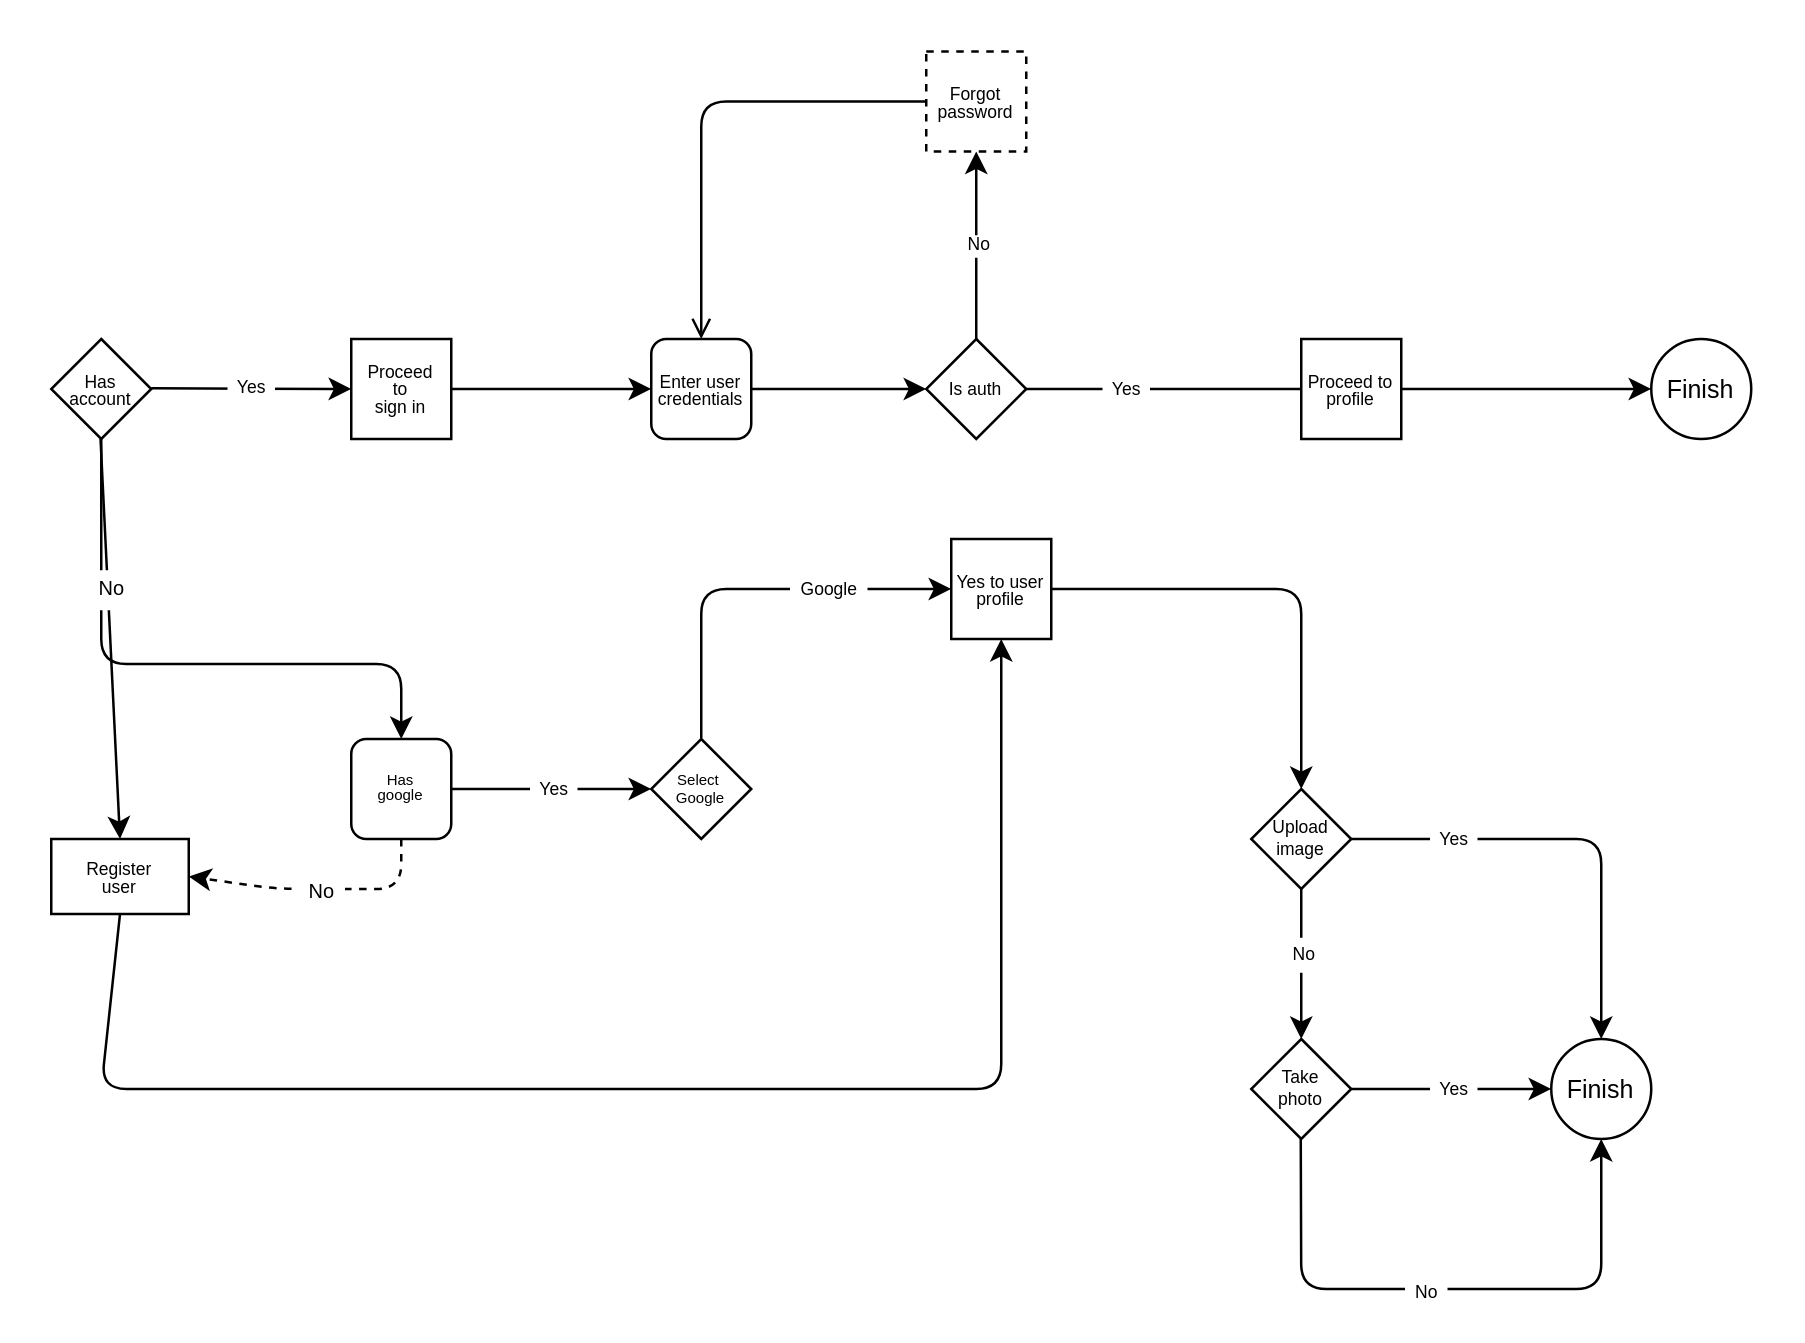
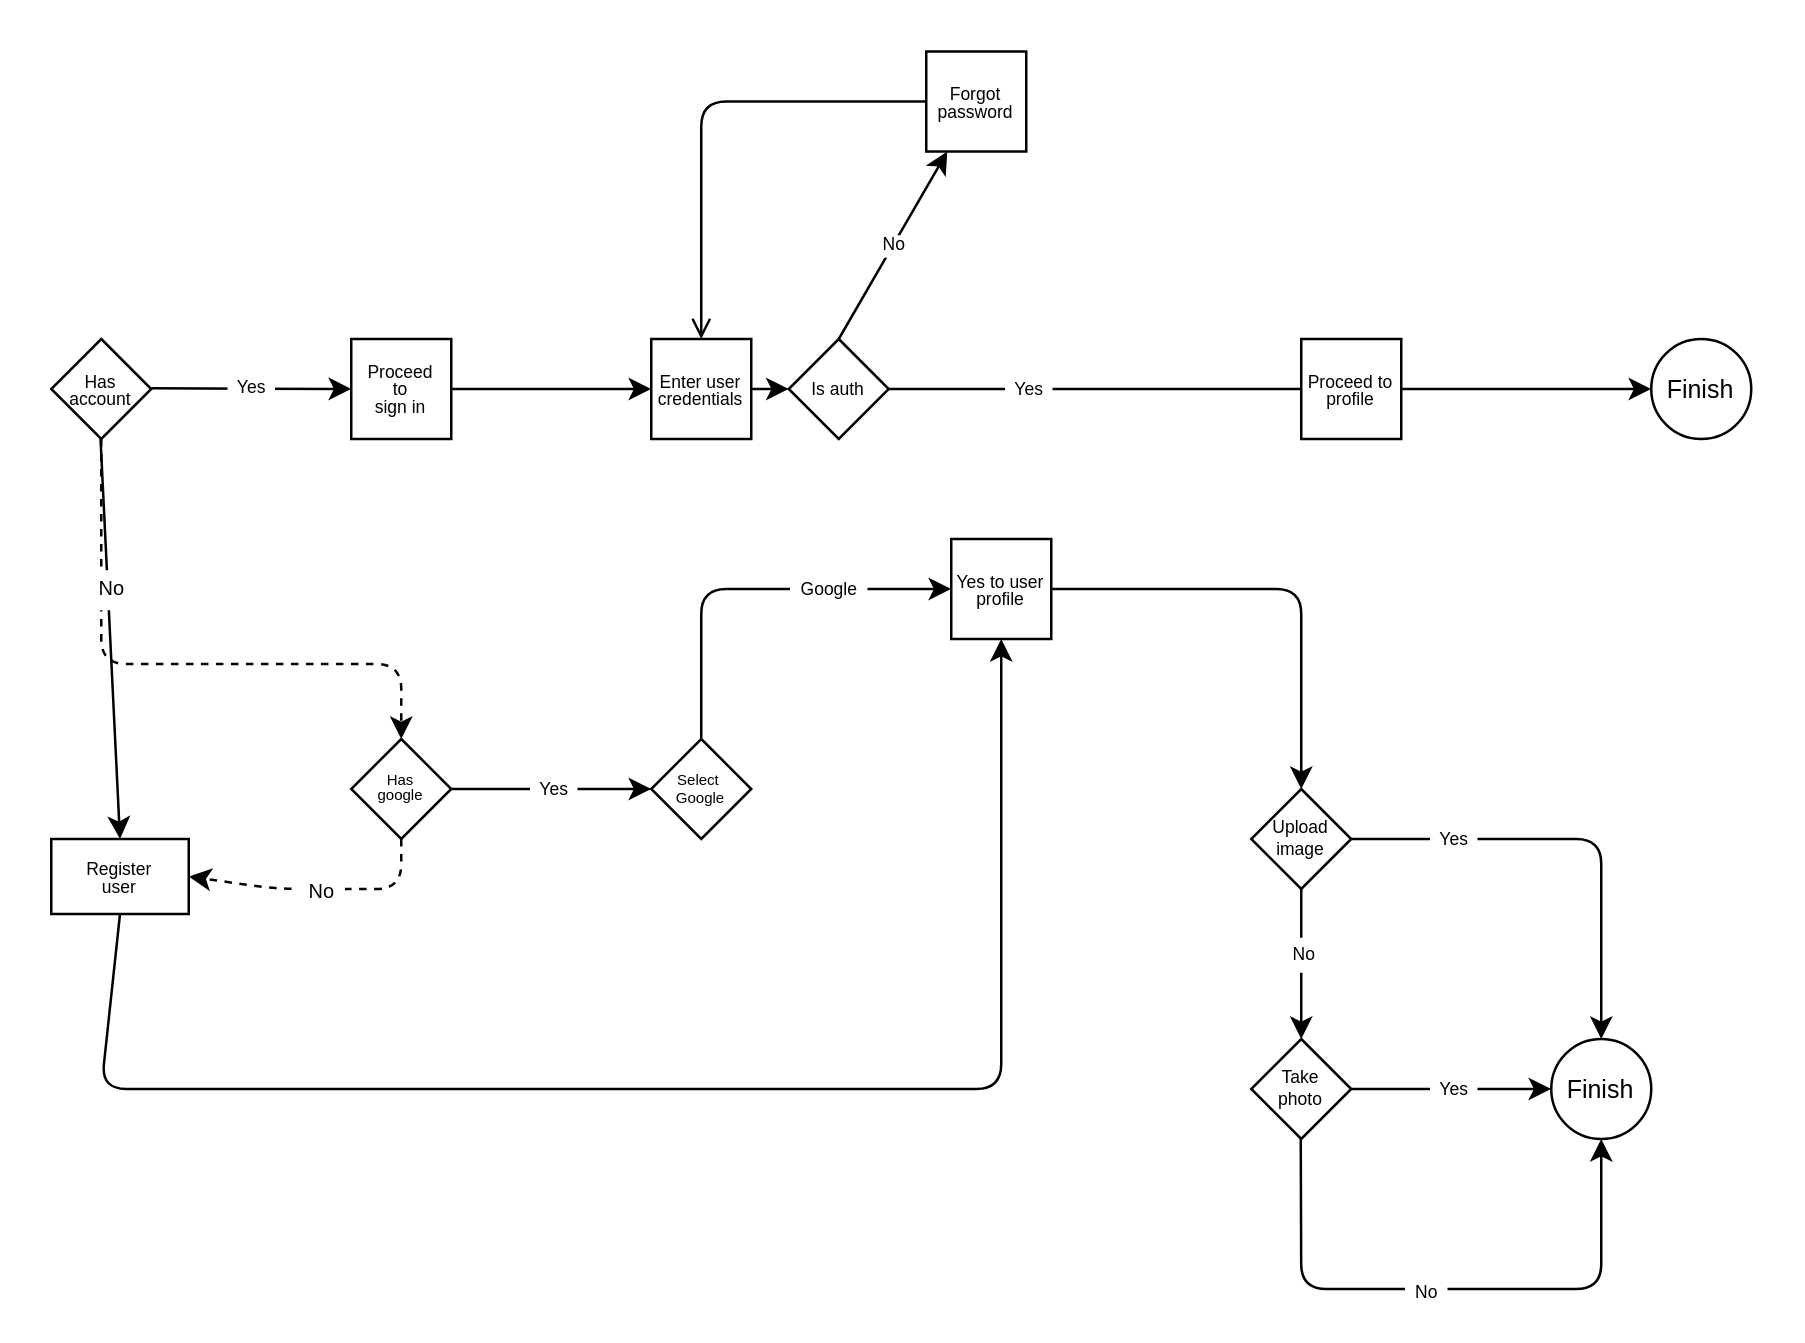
(976, 101) -> (976, 101)
(701, 389) -> (701, 389)
(976, 389) -> (839, 389)
(281, 664) -> (281, 664)
(401, 789) -> (401, 789)
